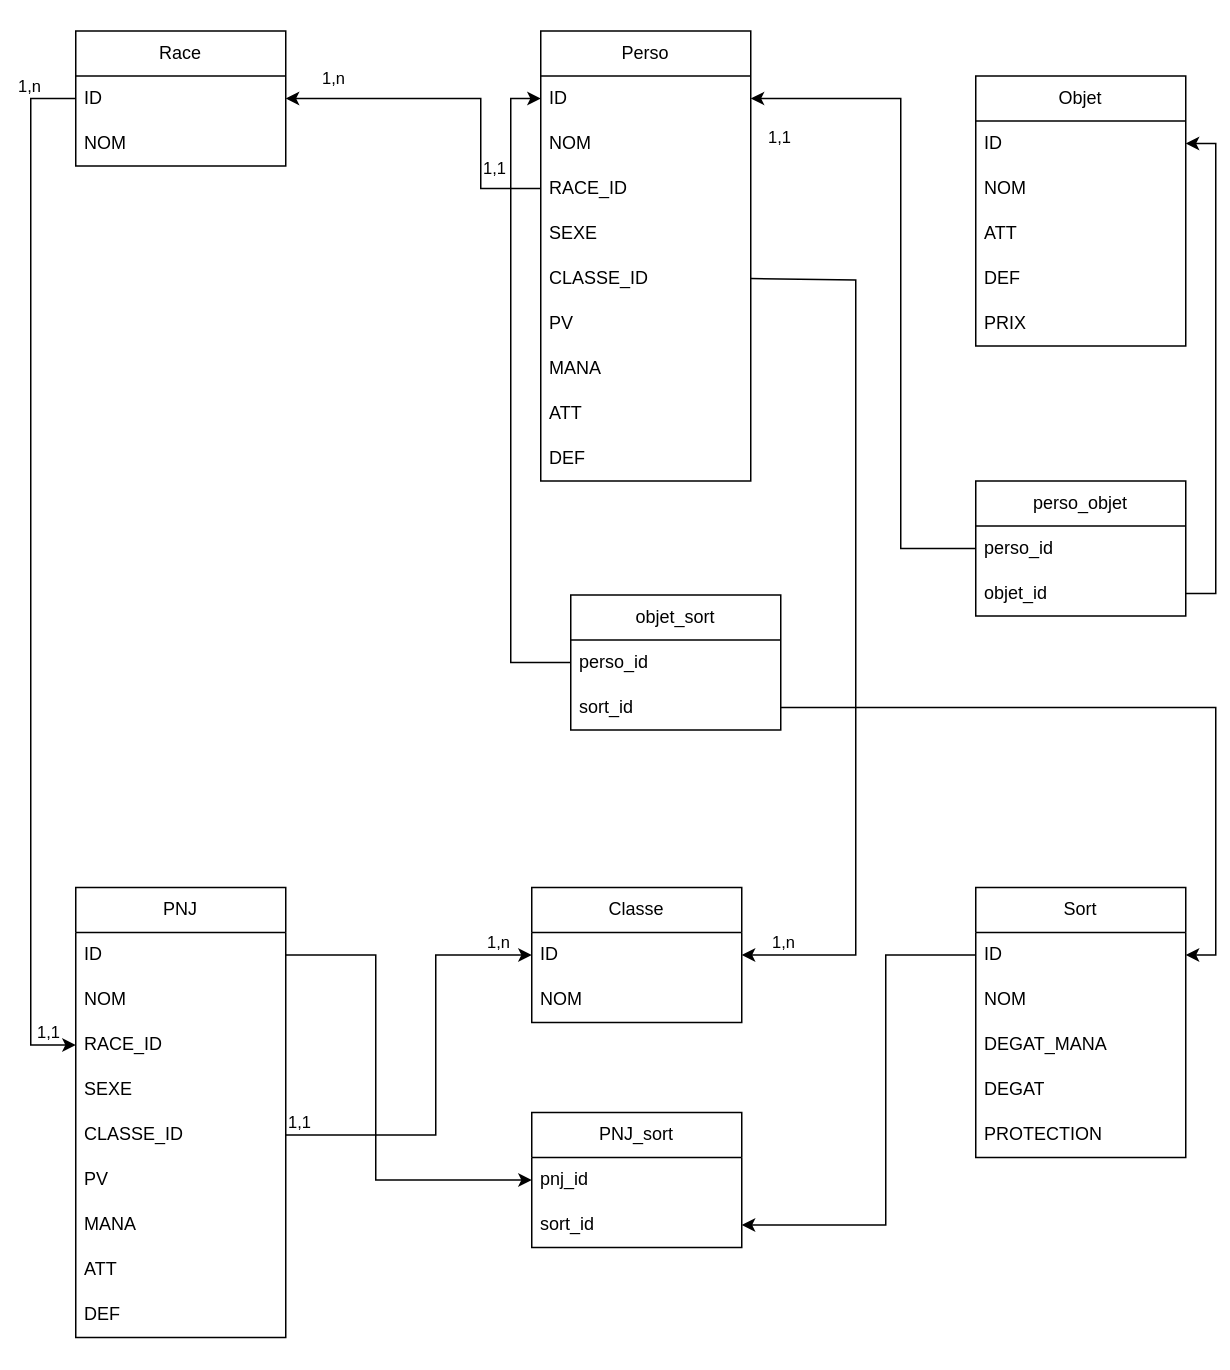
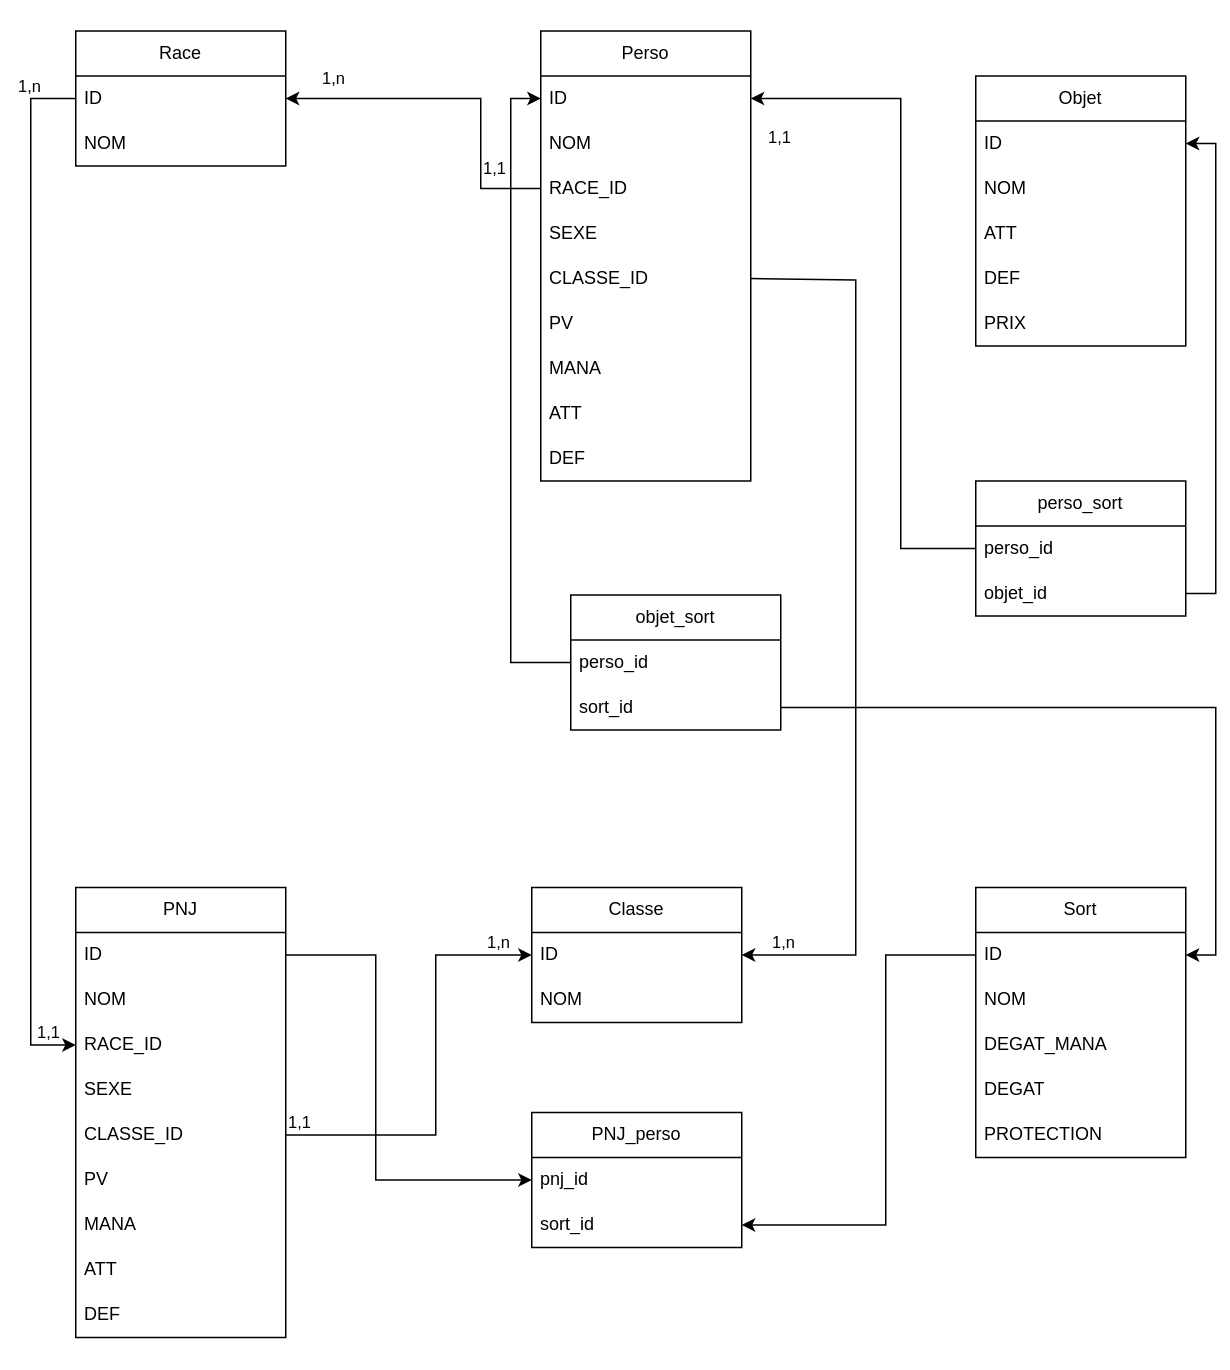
(1081, 503) -> (1081, 503)
(637, 1135) -> (637, 1135)
